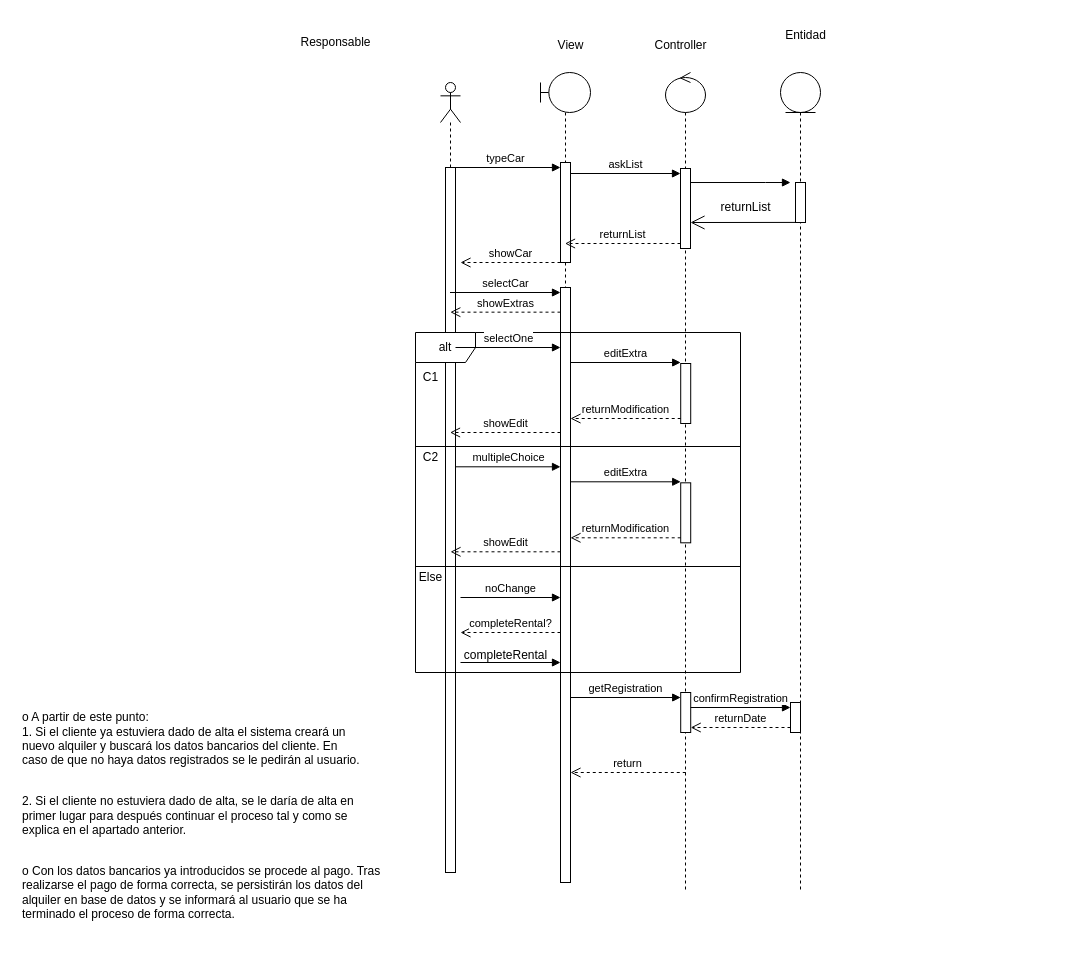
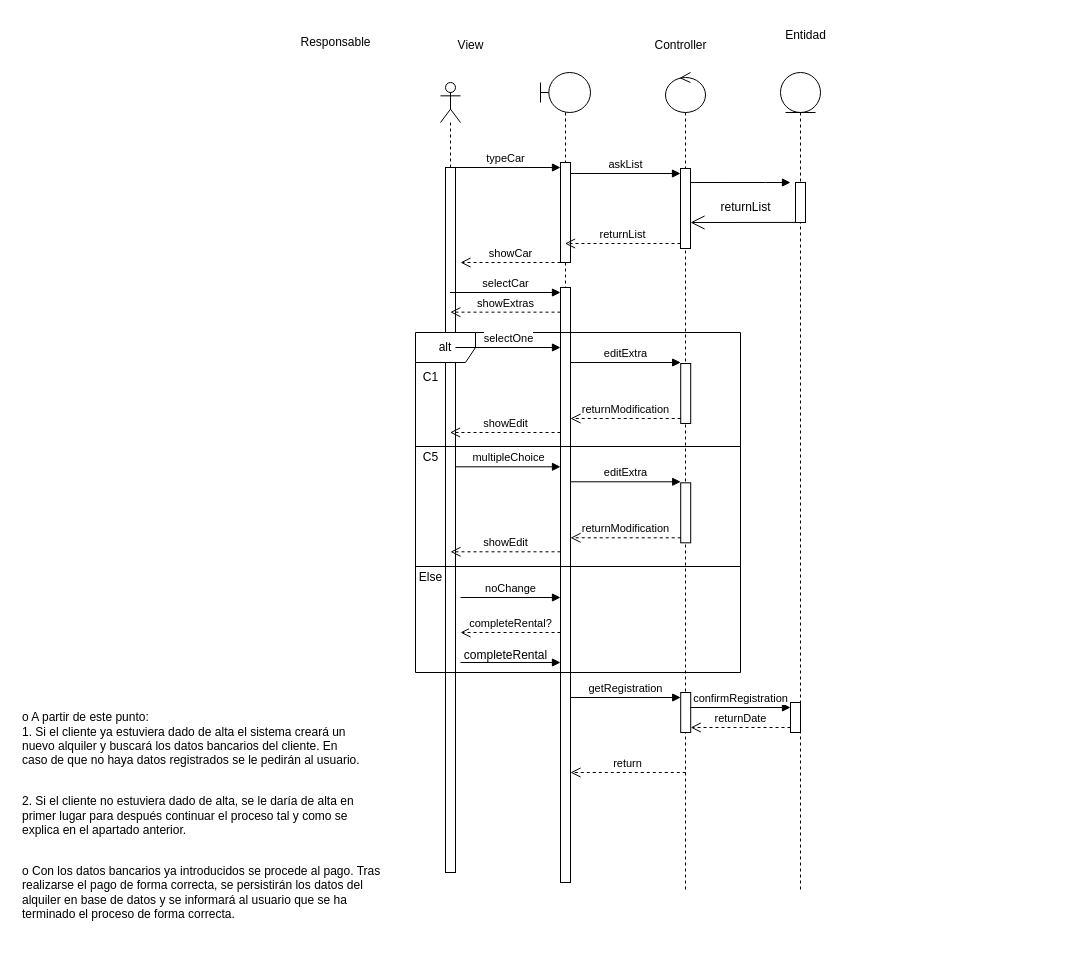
(571, 46) -> (471, 46)
(431, 458) -> (431, 458)
